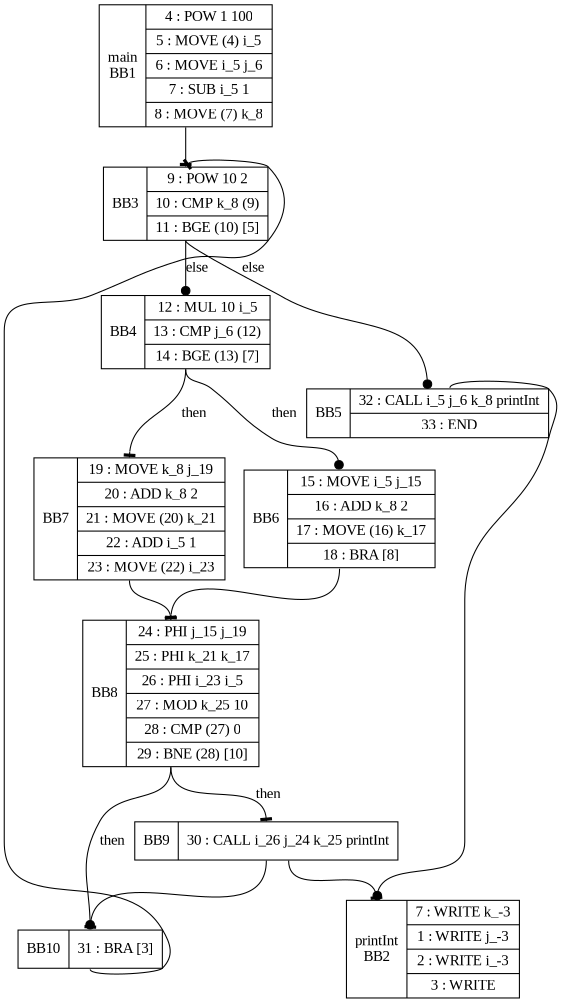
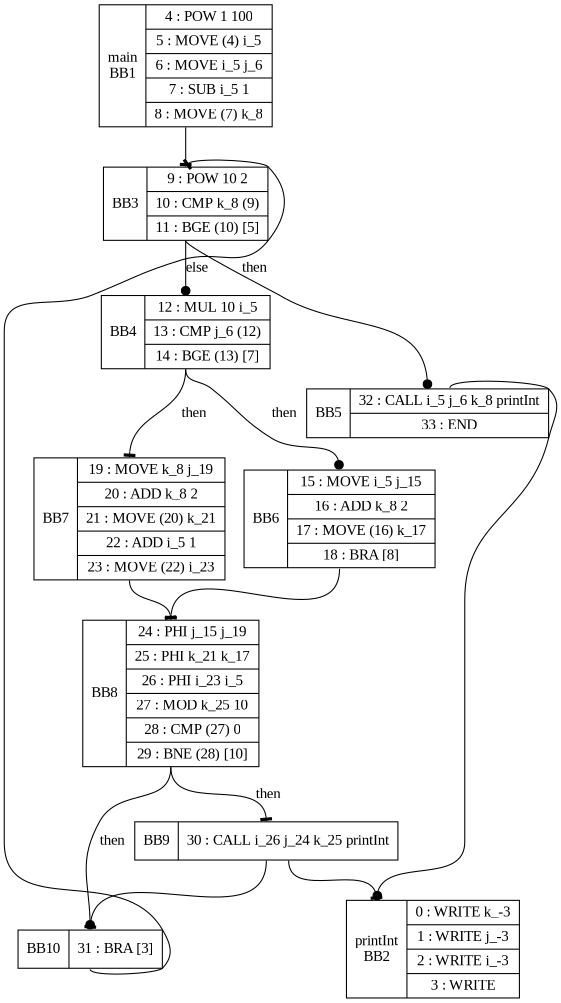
(254, 268) -> (255, 268)
(463, 912) -> (463, 912)
